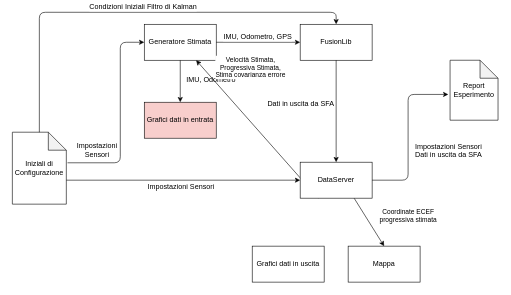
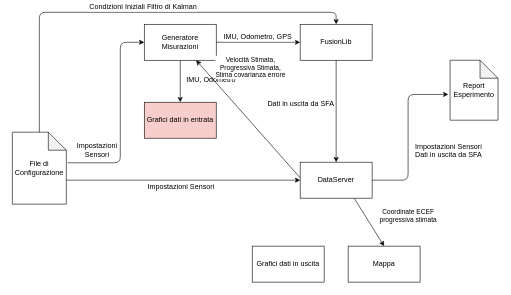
(180, 42) -> (180, 42)
(39, 168) -> (39, 168)
